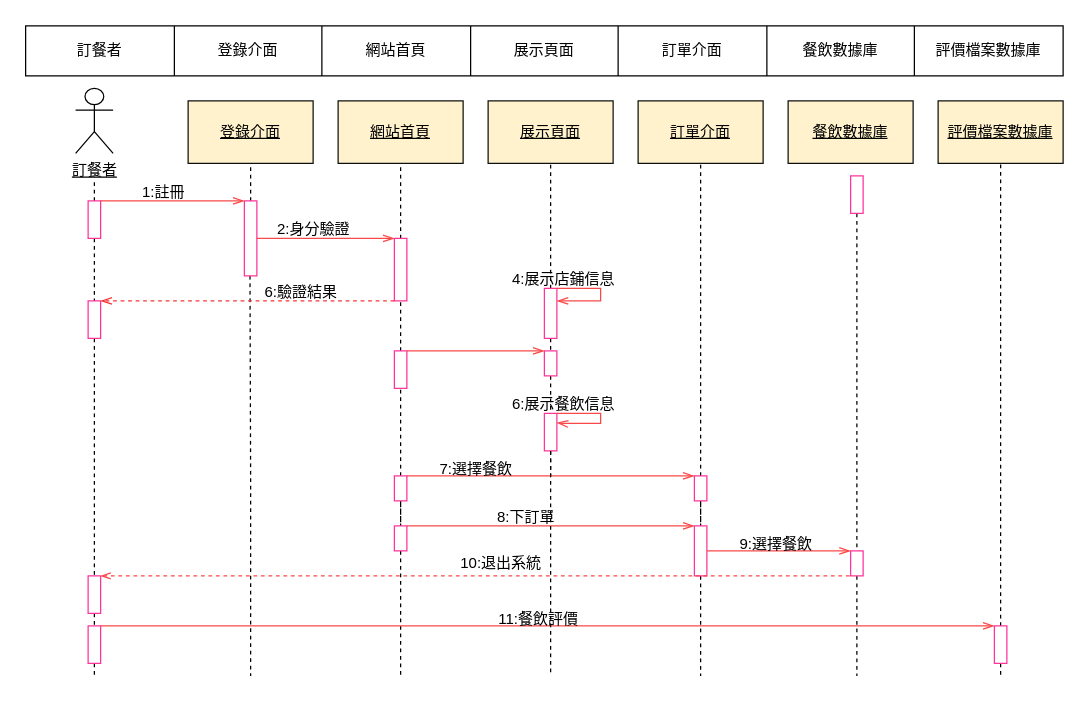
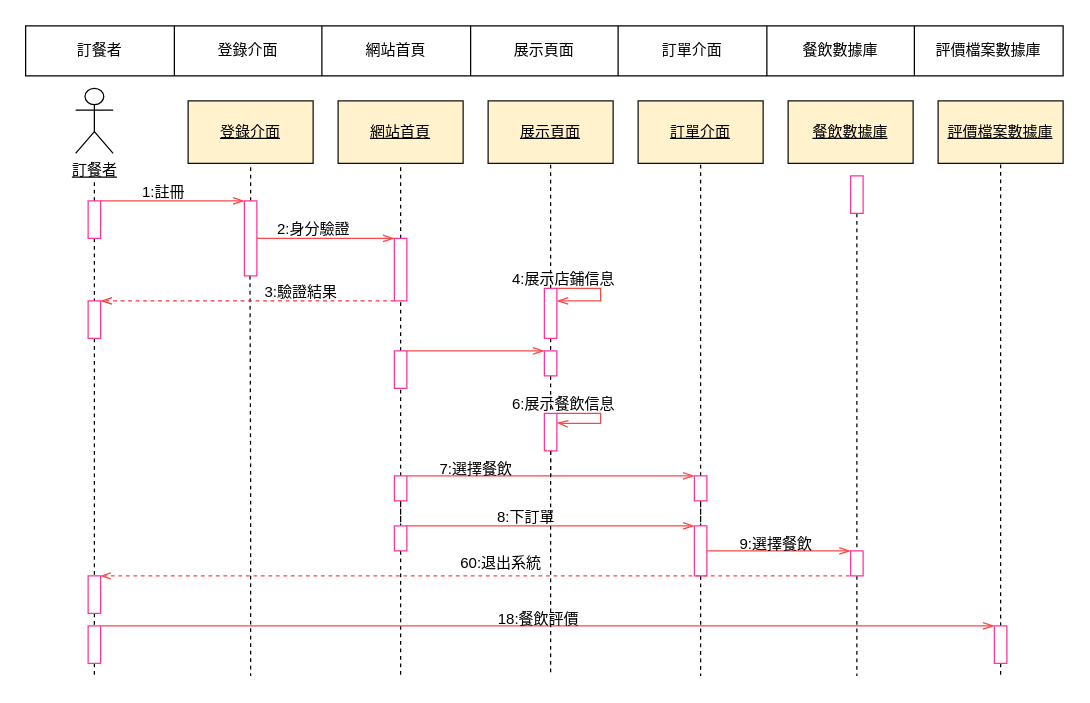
(301, 292) -> (301, 292)
(501, 563) -> (501, 563)
(539, 619) -> (539, 619)
